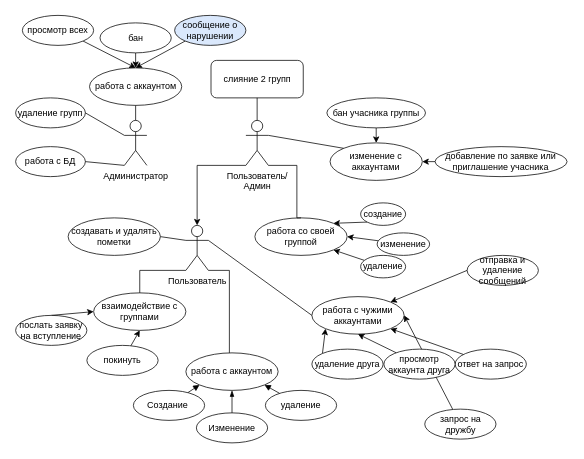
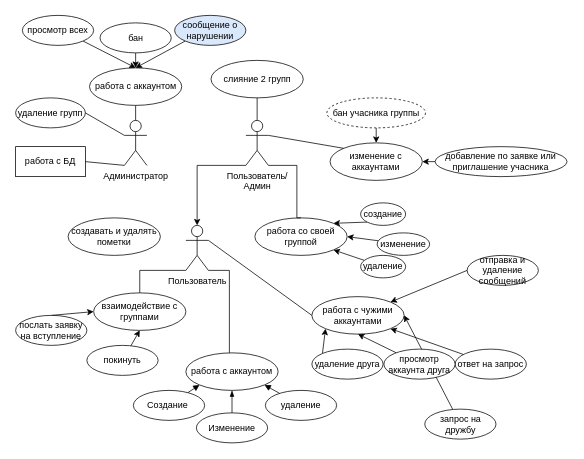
(257, 79) -> (257, 79)
(376, 113) -> (376, 113)
(50, 162) -> (50, 162)
(172, 238) -> none
